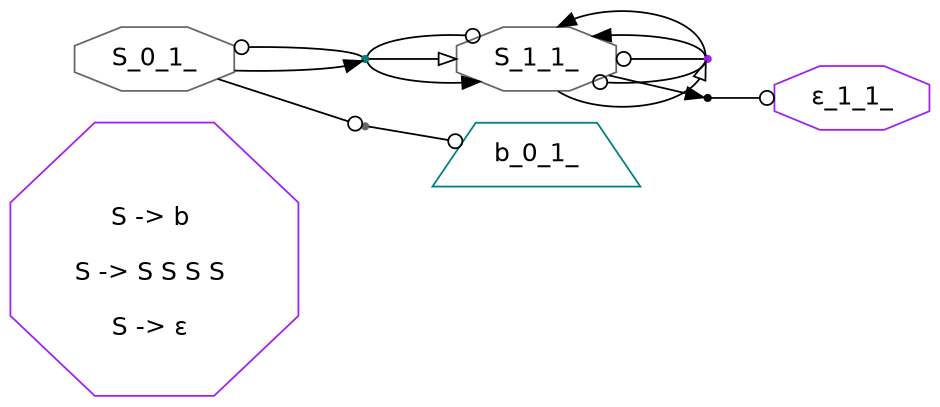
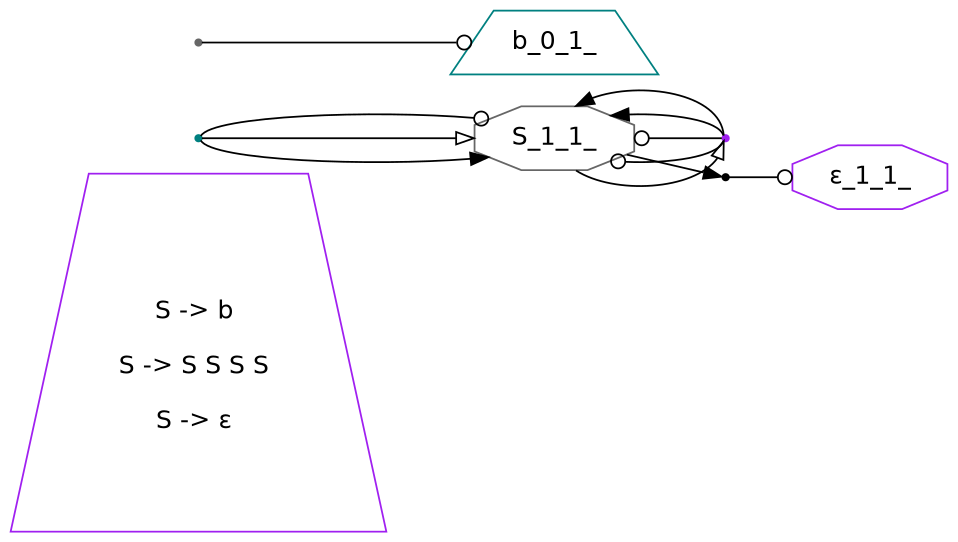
(154, 59) -> none
(154, 259) -> (198, 353)
